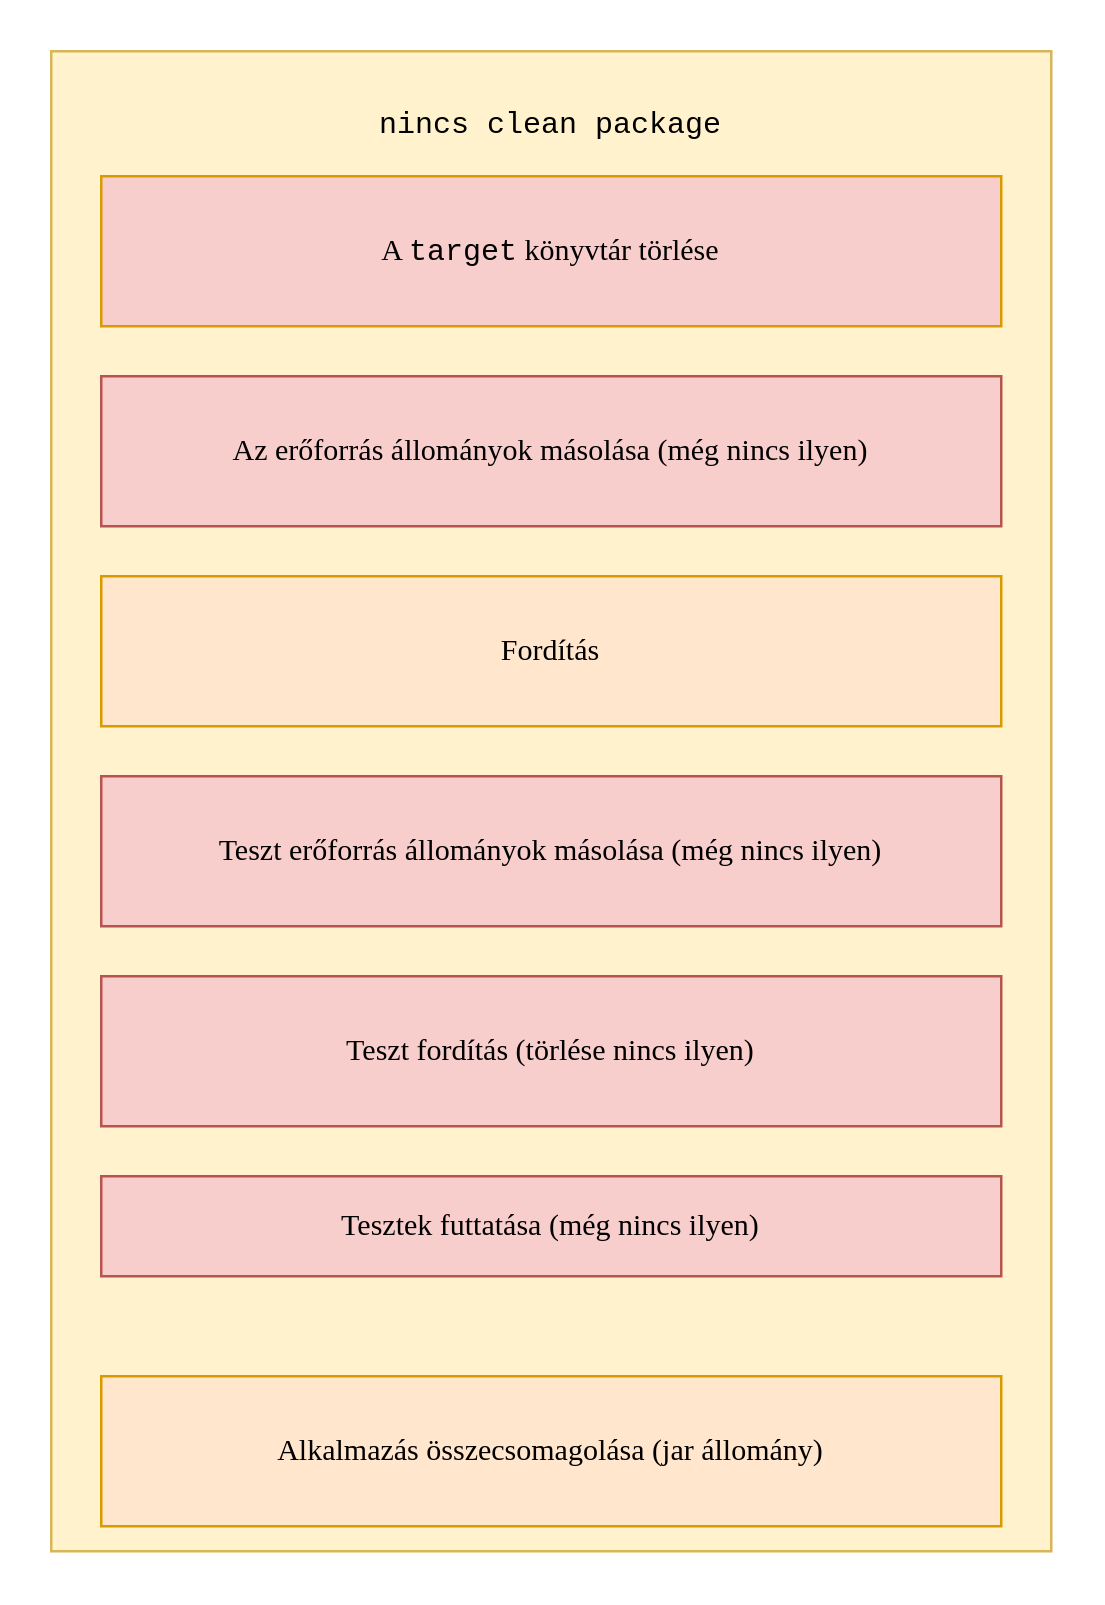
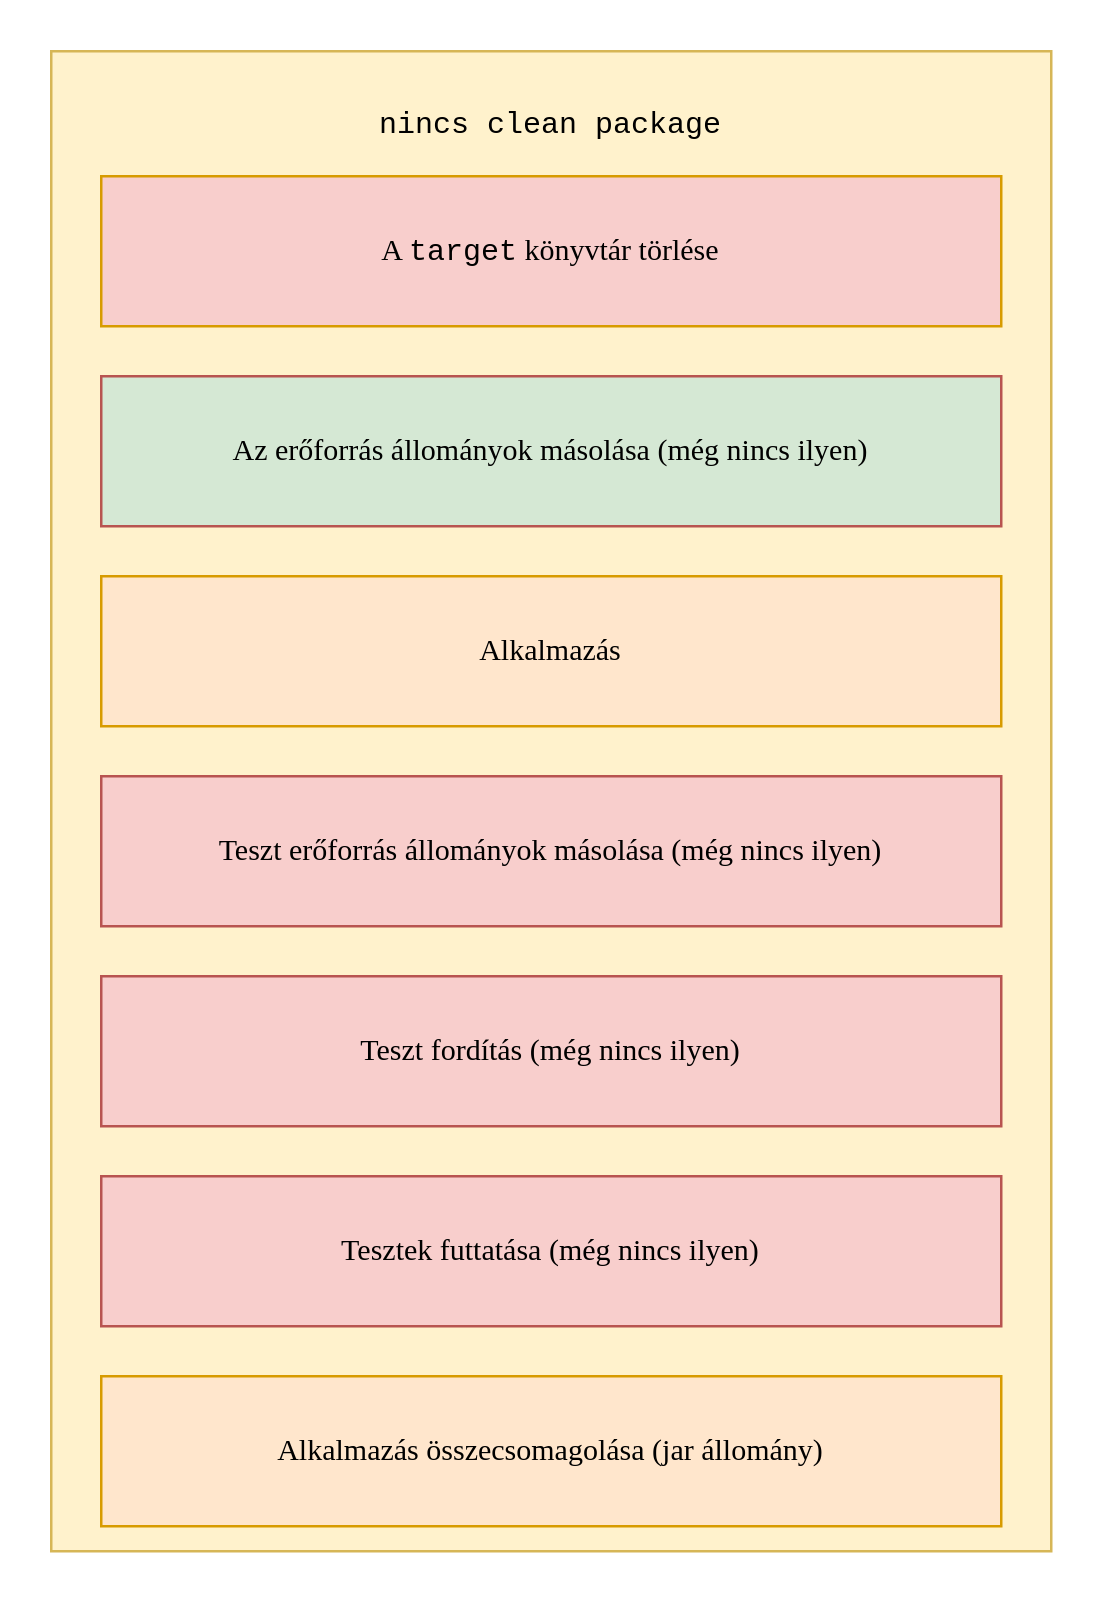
(551, 451) -> (551, 451)
(551, 651) -> (551, 651)
(551, 1051) -> (551, 1051)
(551, 1226) -> (551, 1251)
